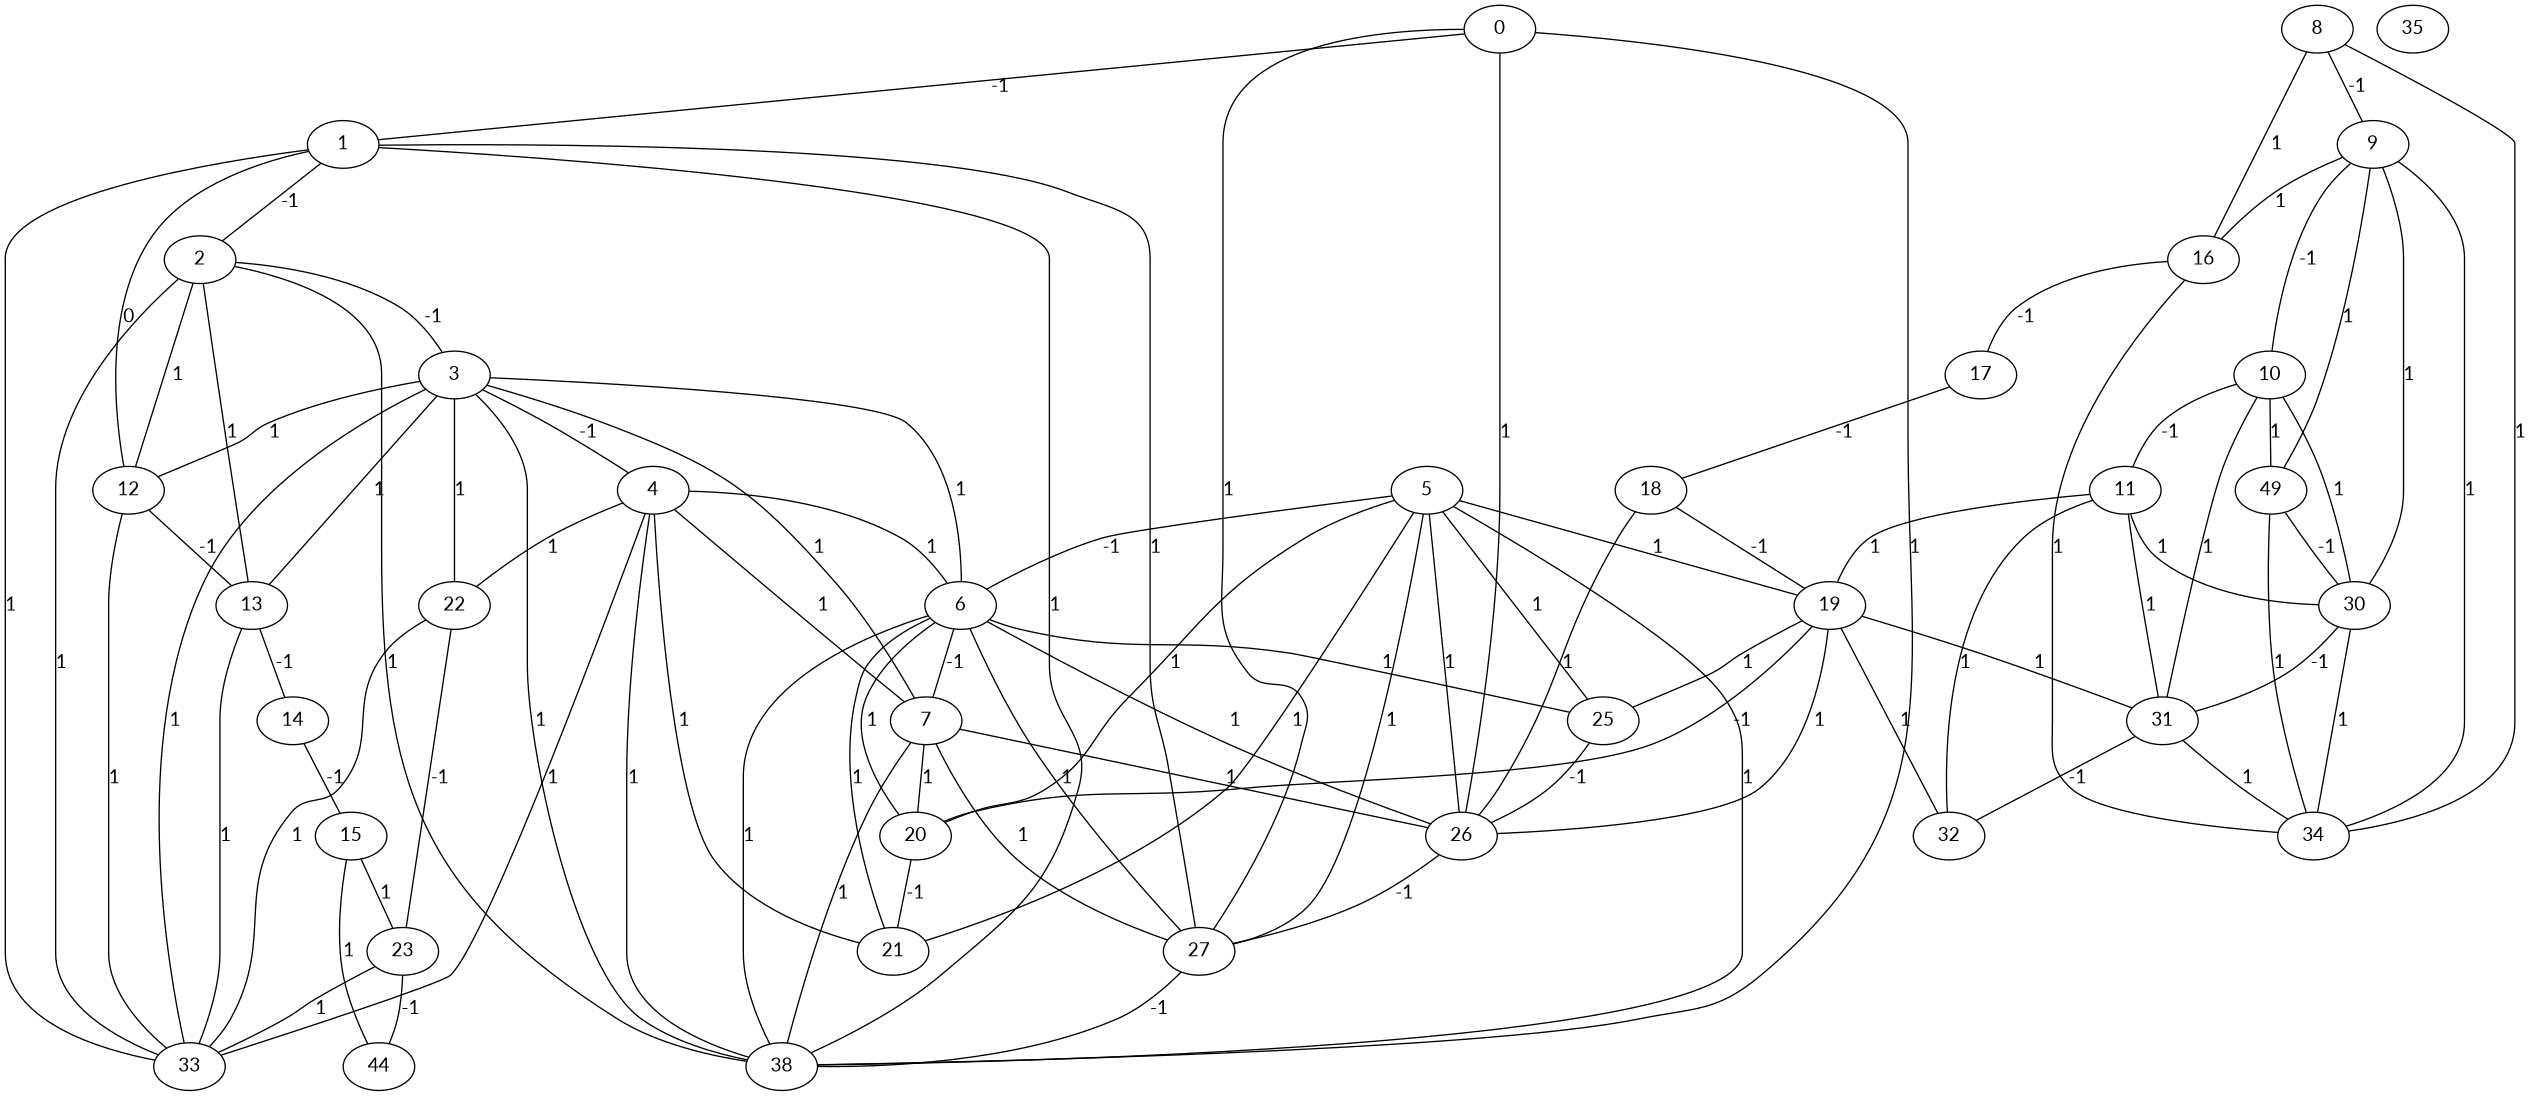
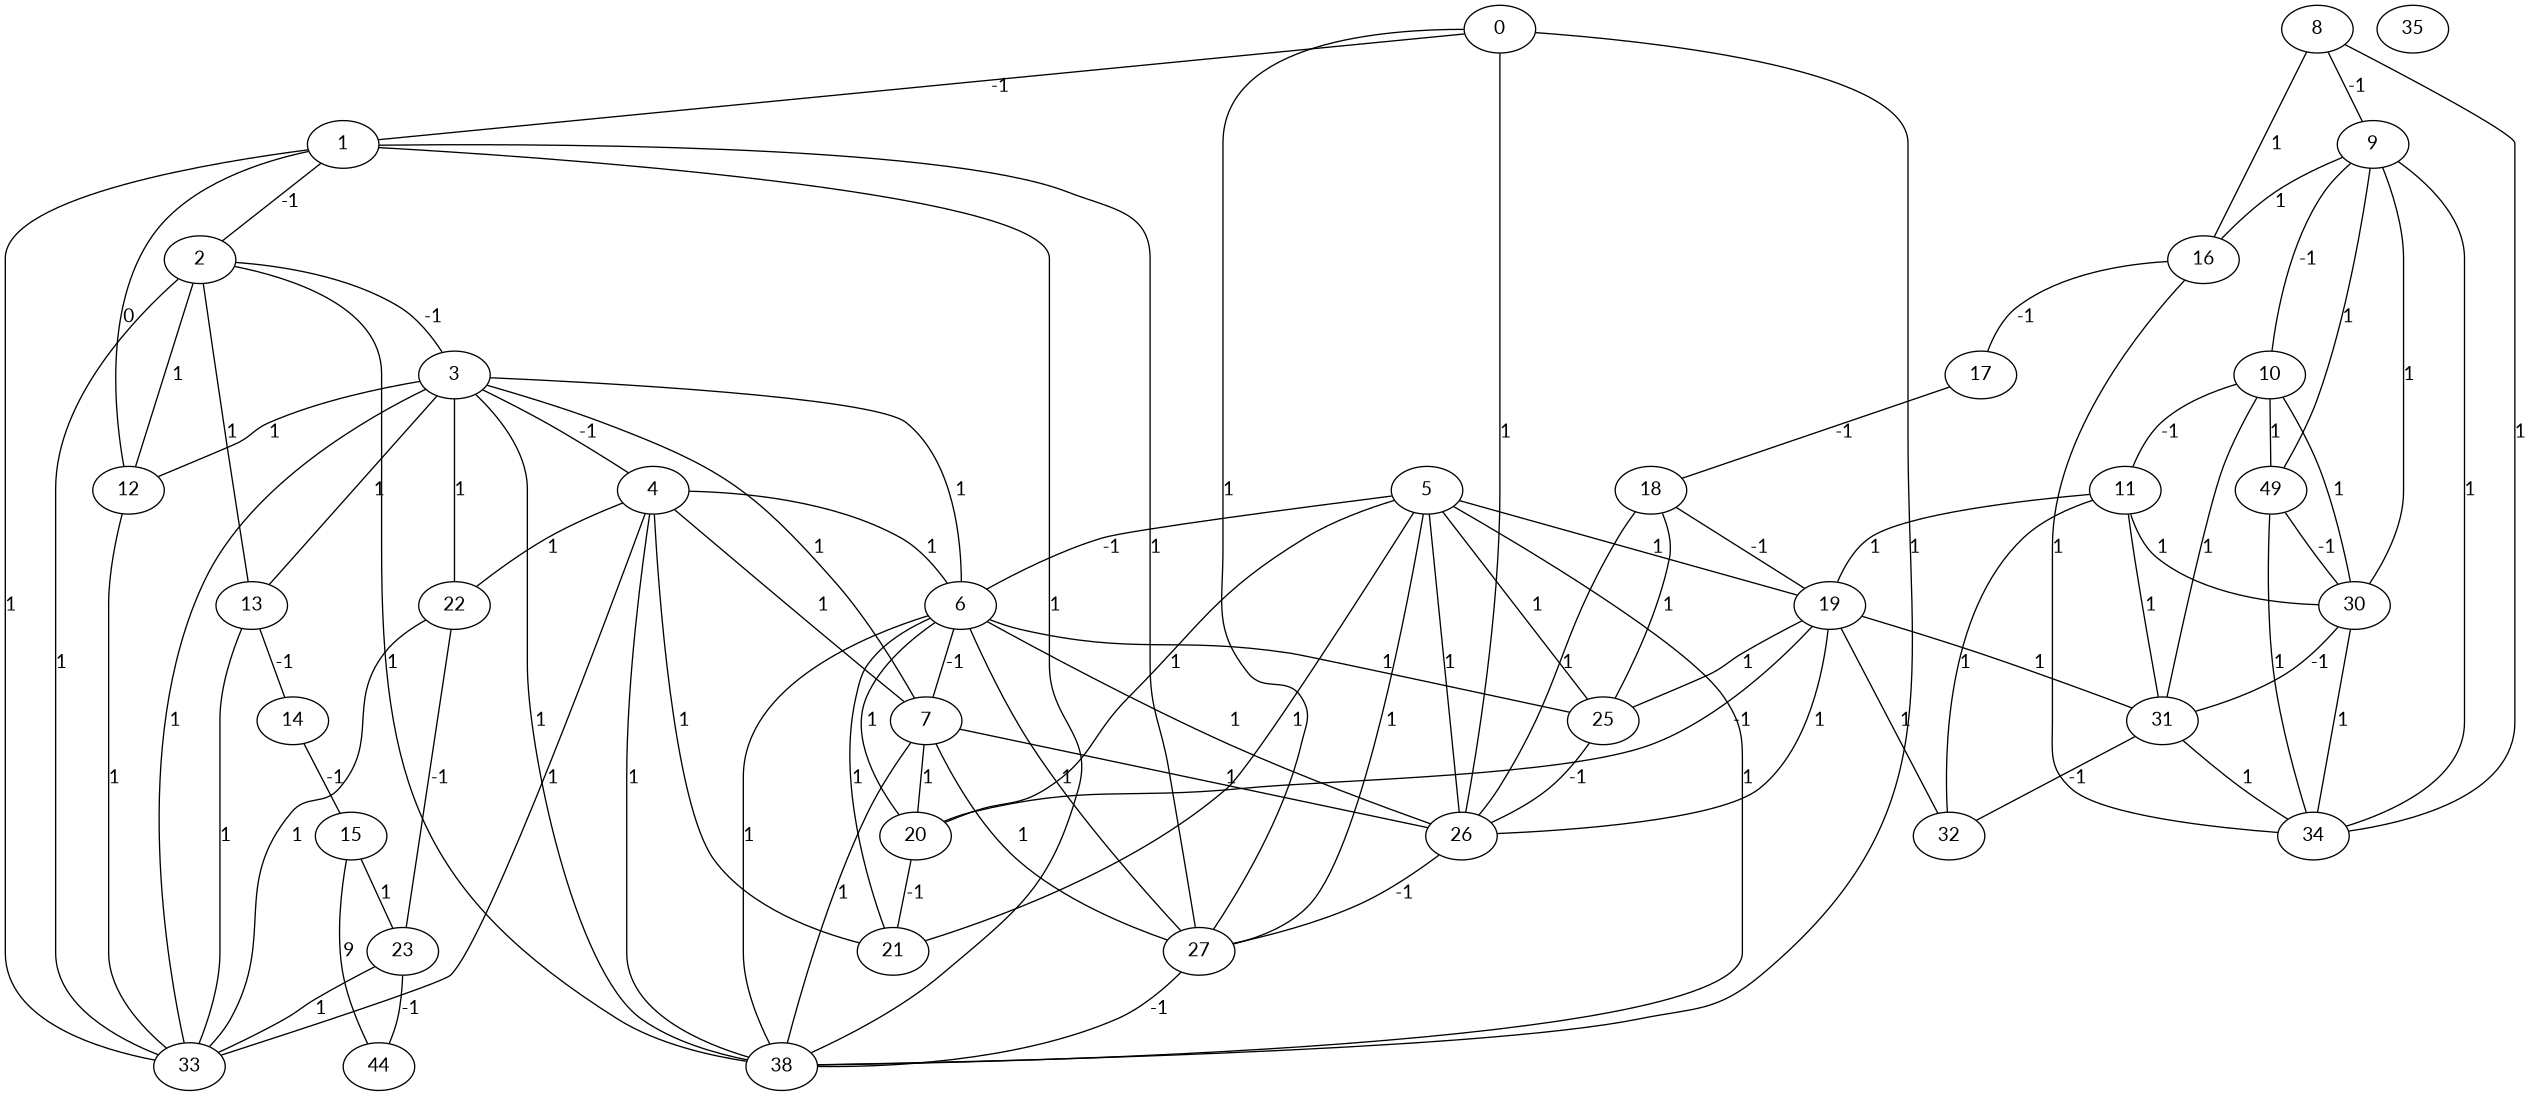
(190, 548) -> none
none -> (1655, 608)
(349, 951) -> (349, 951)
